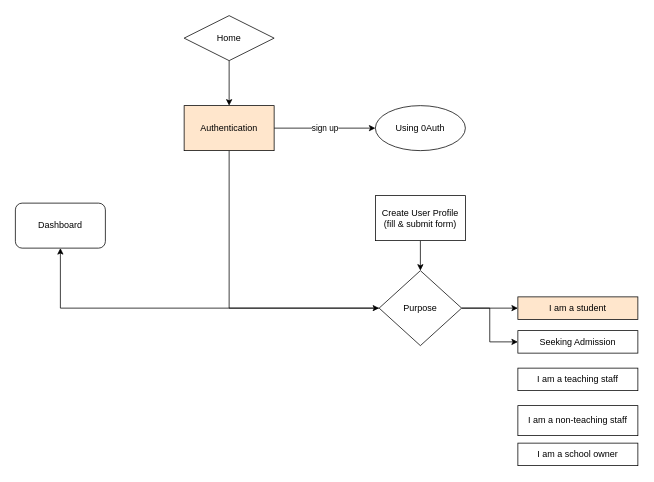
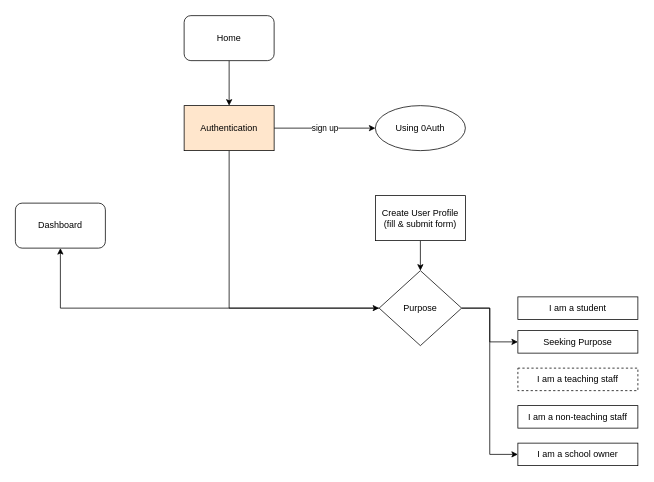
(229, 38) -> (229, 38)
(511, 308) -> none
(578, 308) -> (578, 308)
(578, 342) -> (578, 342)
(578, 379) -> (578, 379)
none -> (490, 410)
(578, 420) -> (578, 417)
